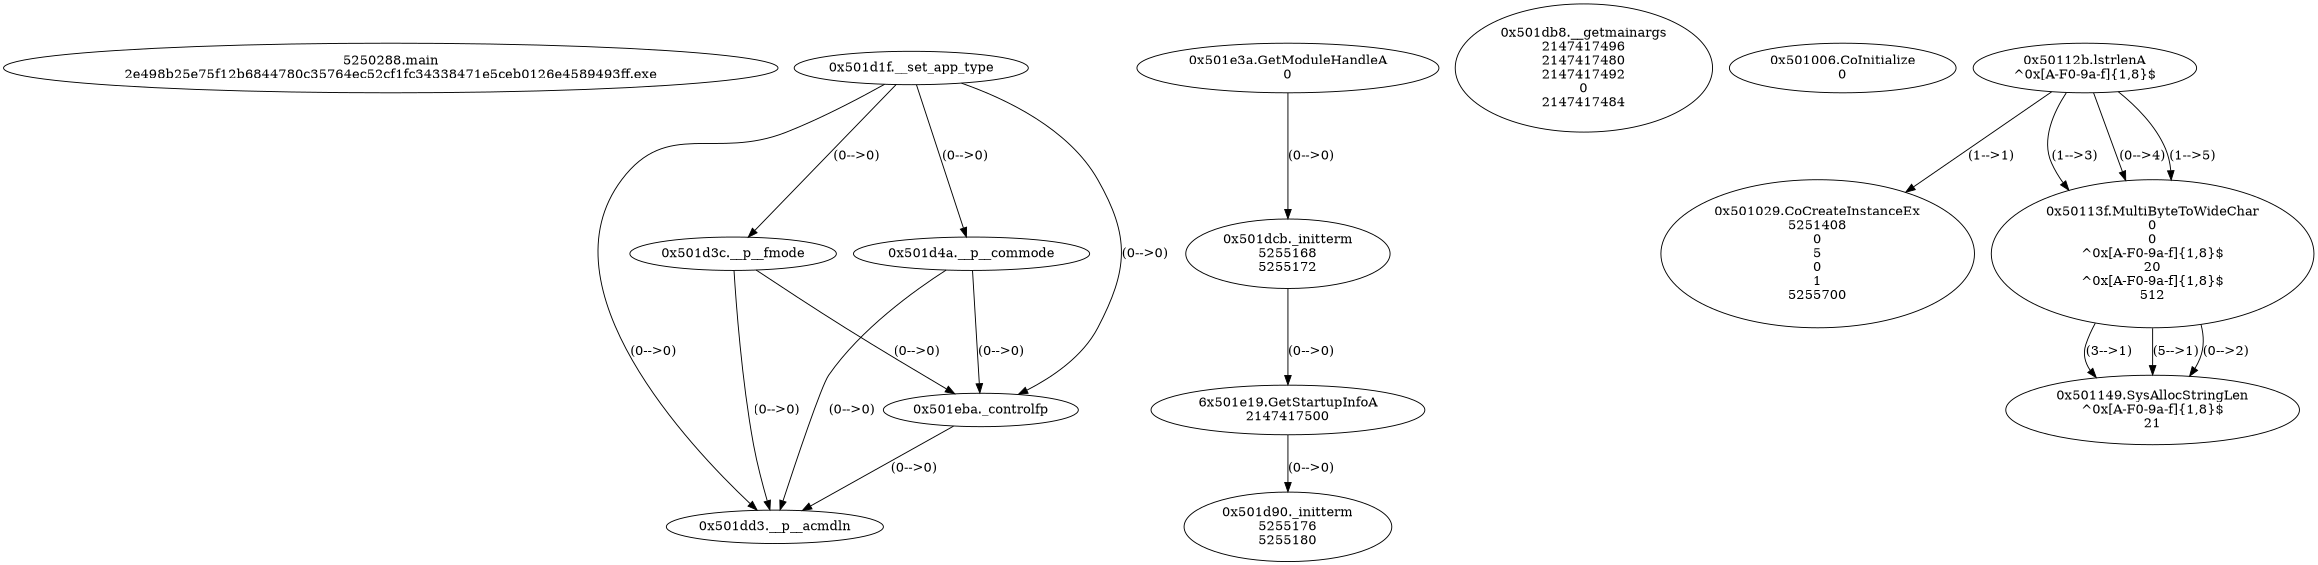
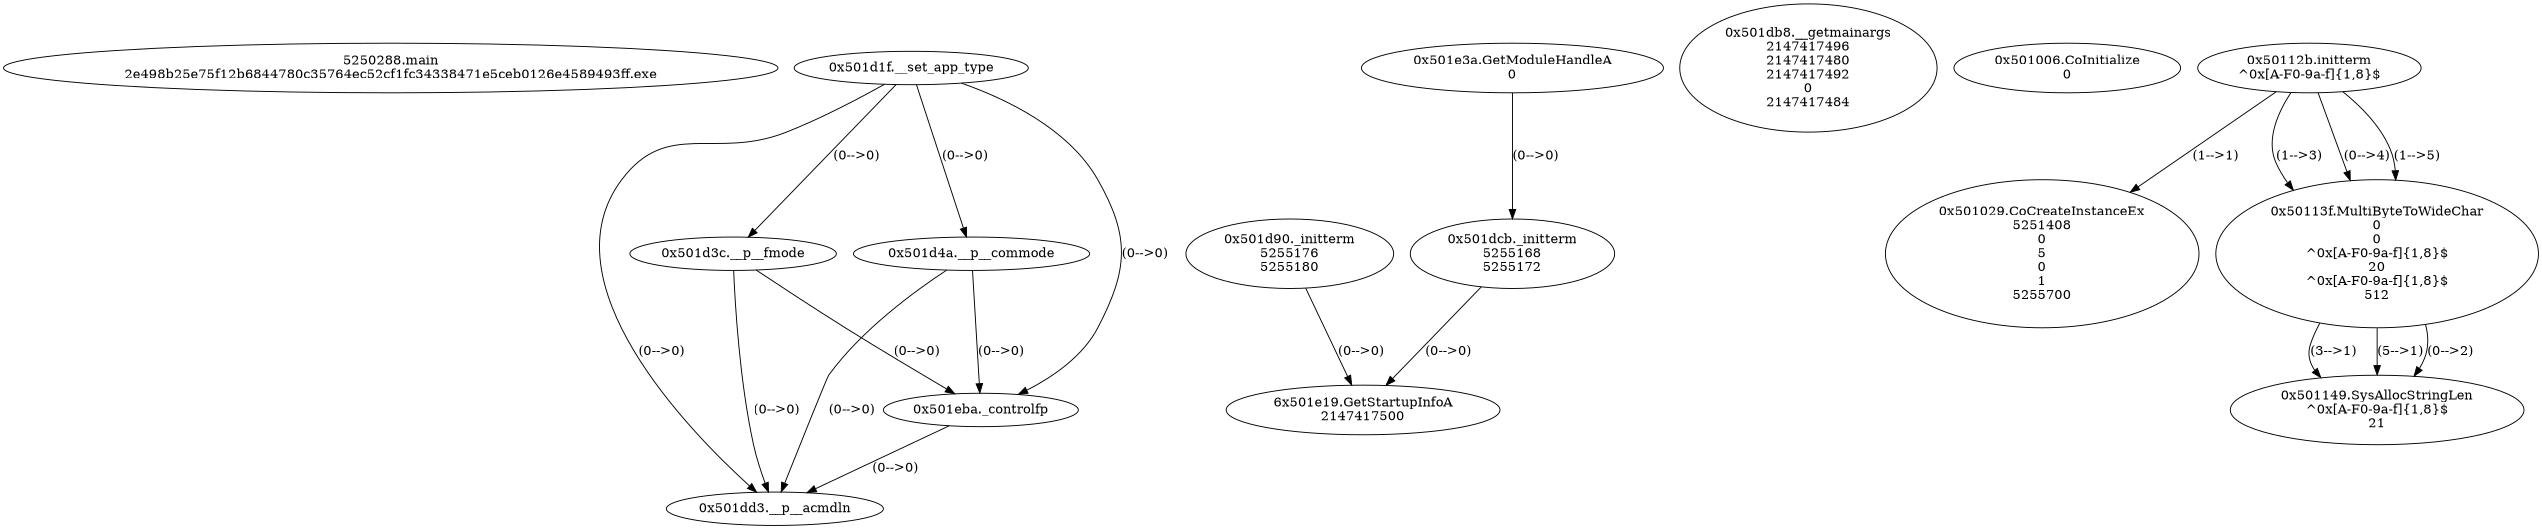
(2085, 68) -> (2309, 68)
(1288, 459) -> (1327, 332)
